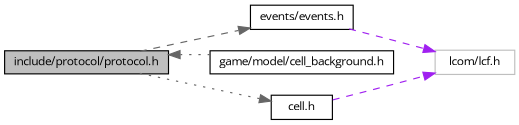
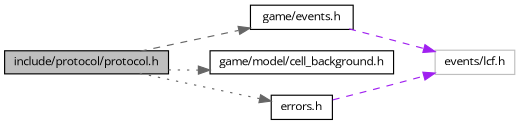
(302, 17) -> (302, 17)
(195, 55) -> (183, 70)
(475, 62) -> (475, 62)
(302, 107) -> (302, 107)
